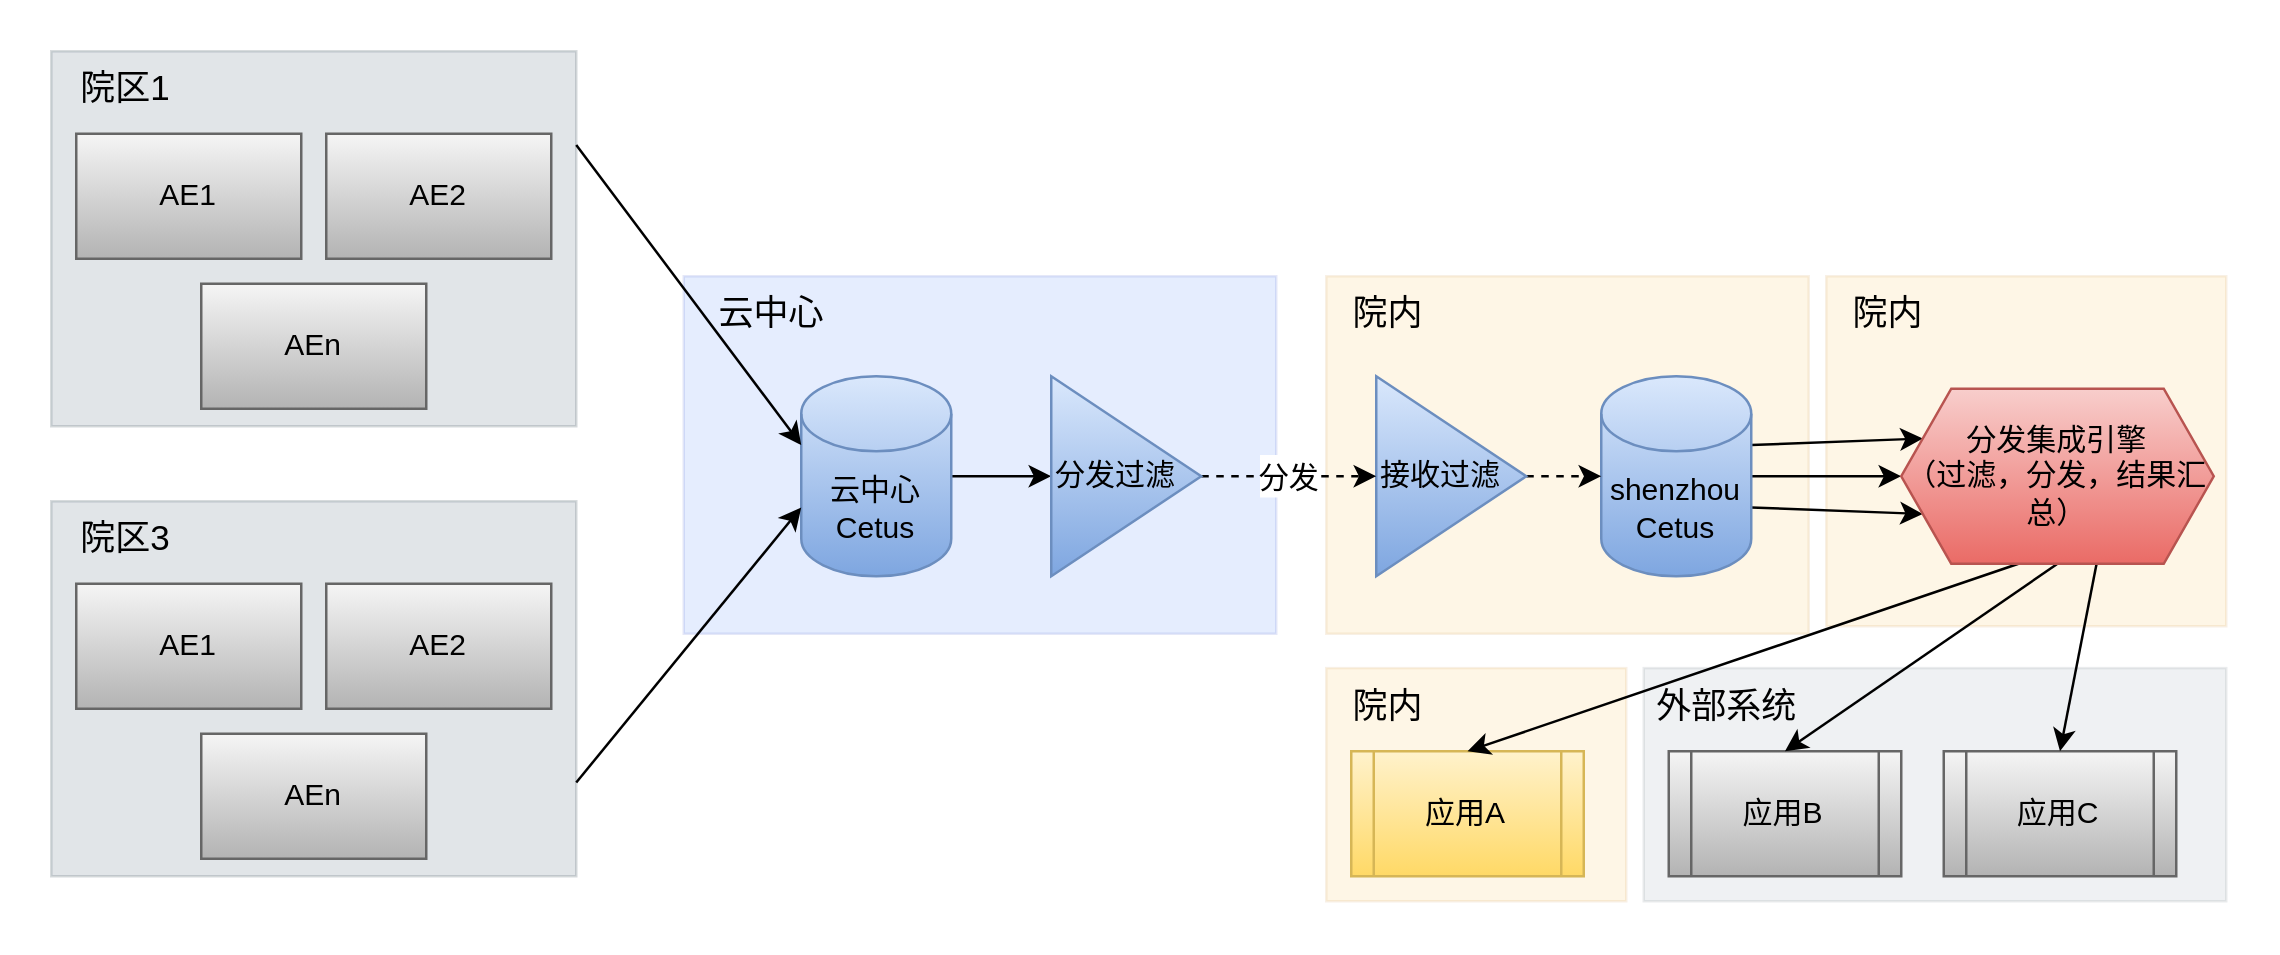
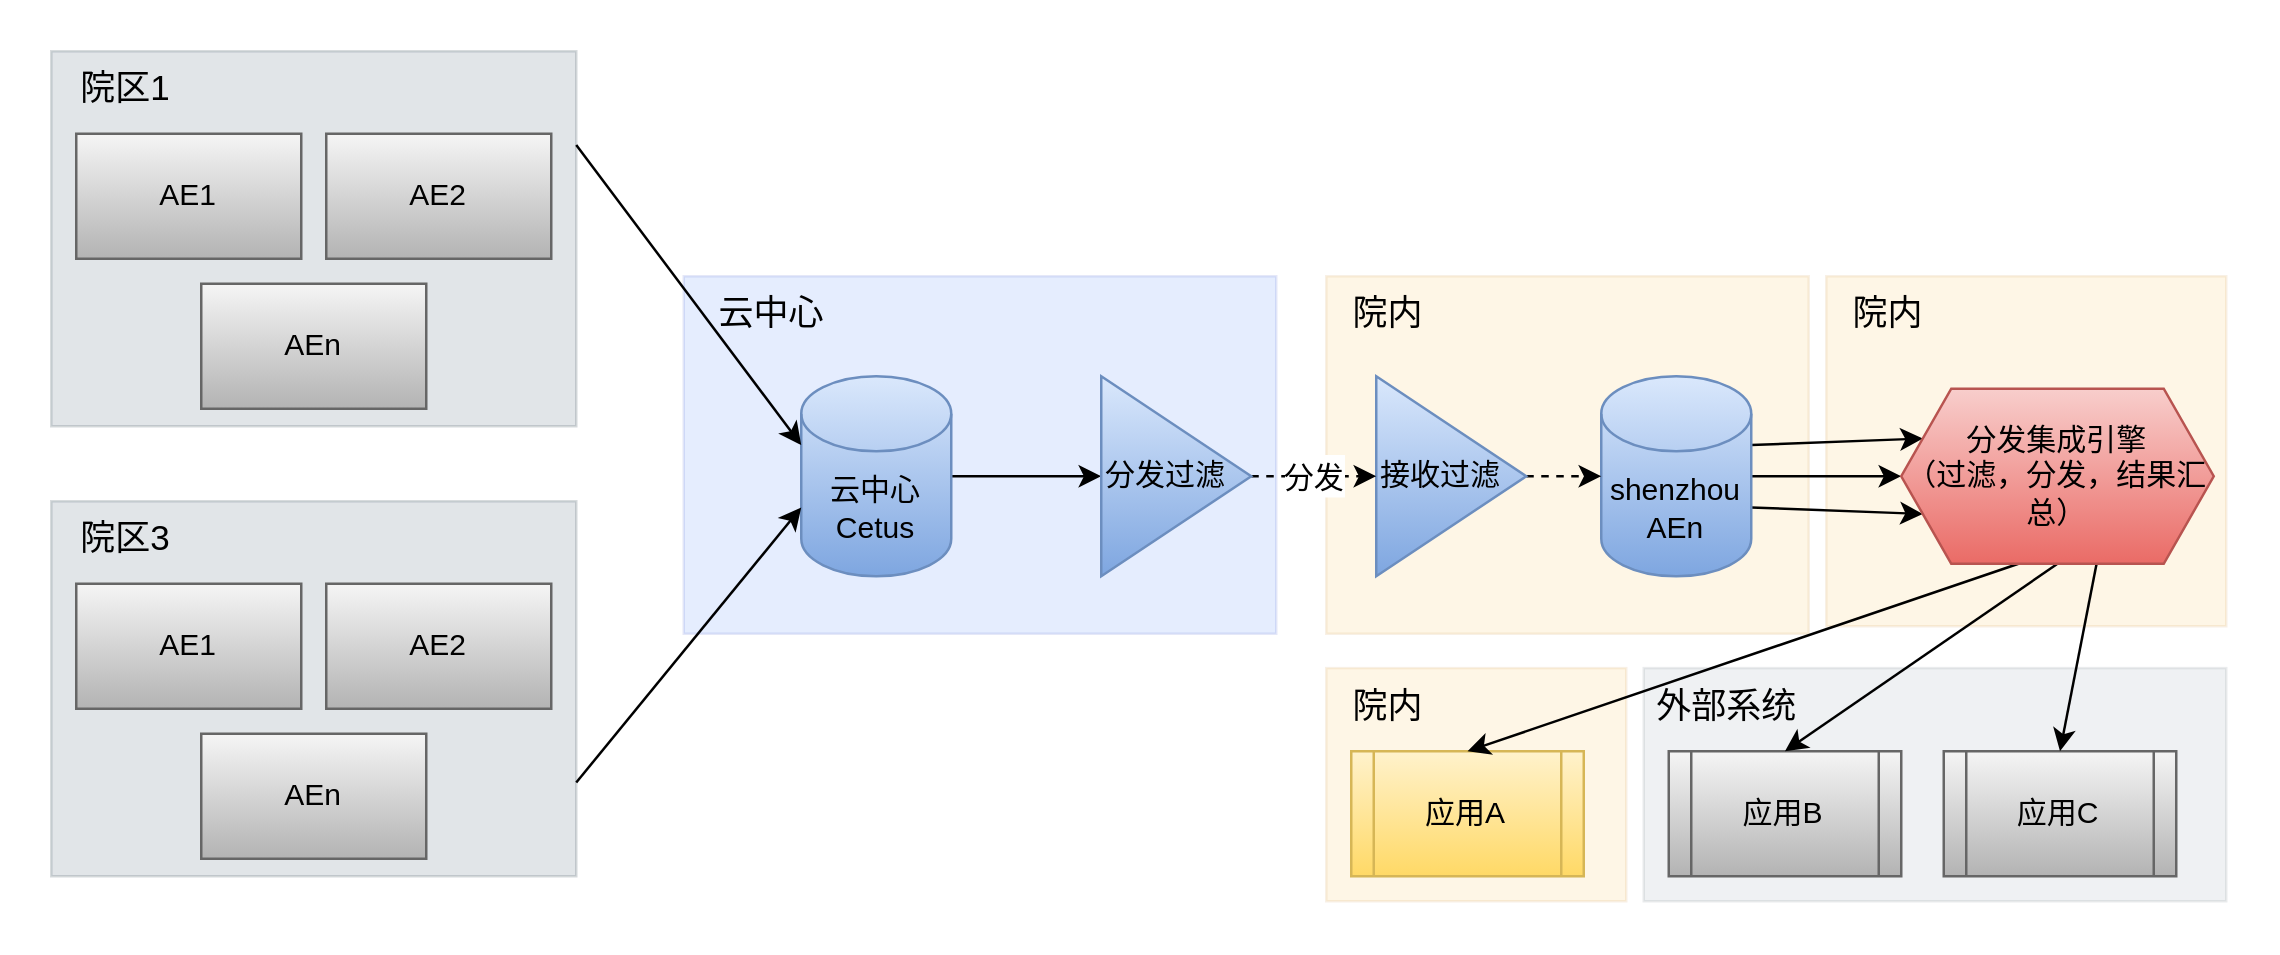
(1126, 476) -> (1176, 476)
(1676, 509) -> (1676, 509)
